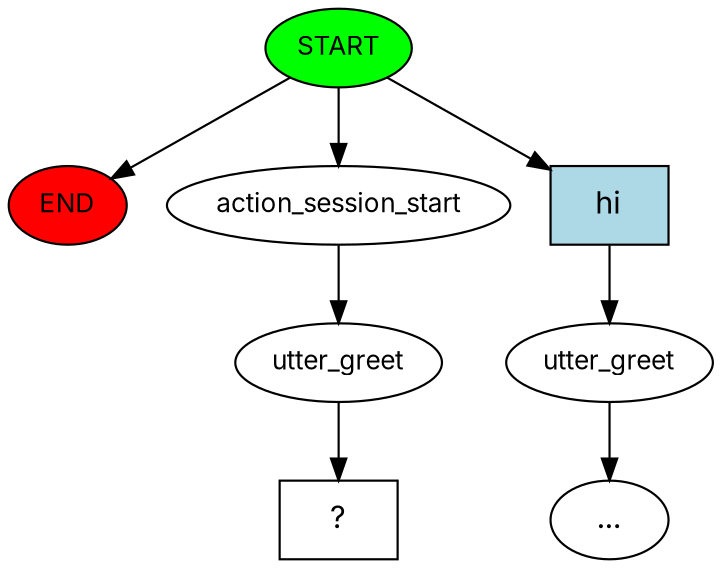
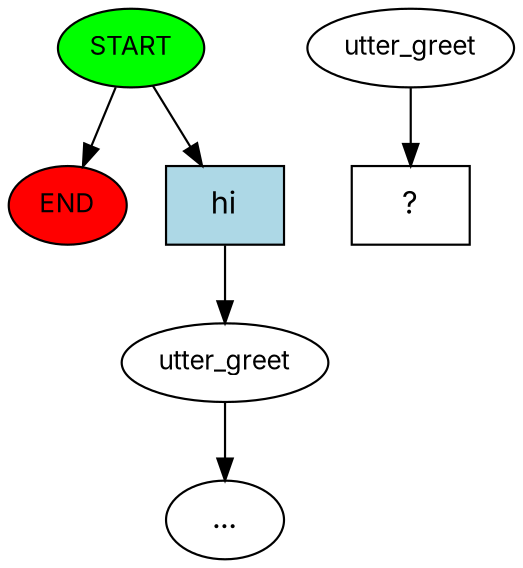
(339, 205) -> none
